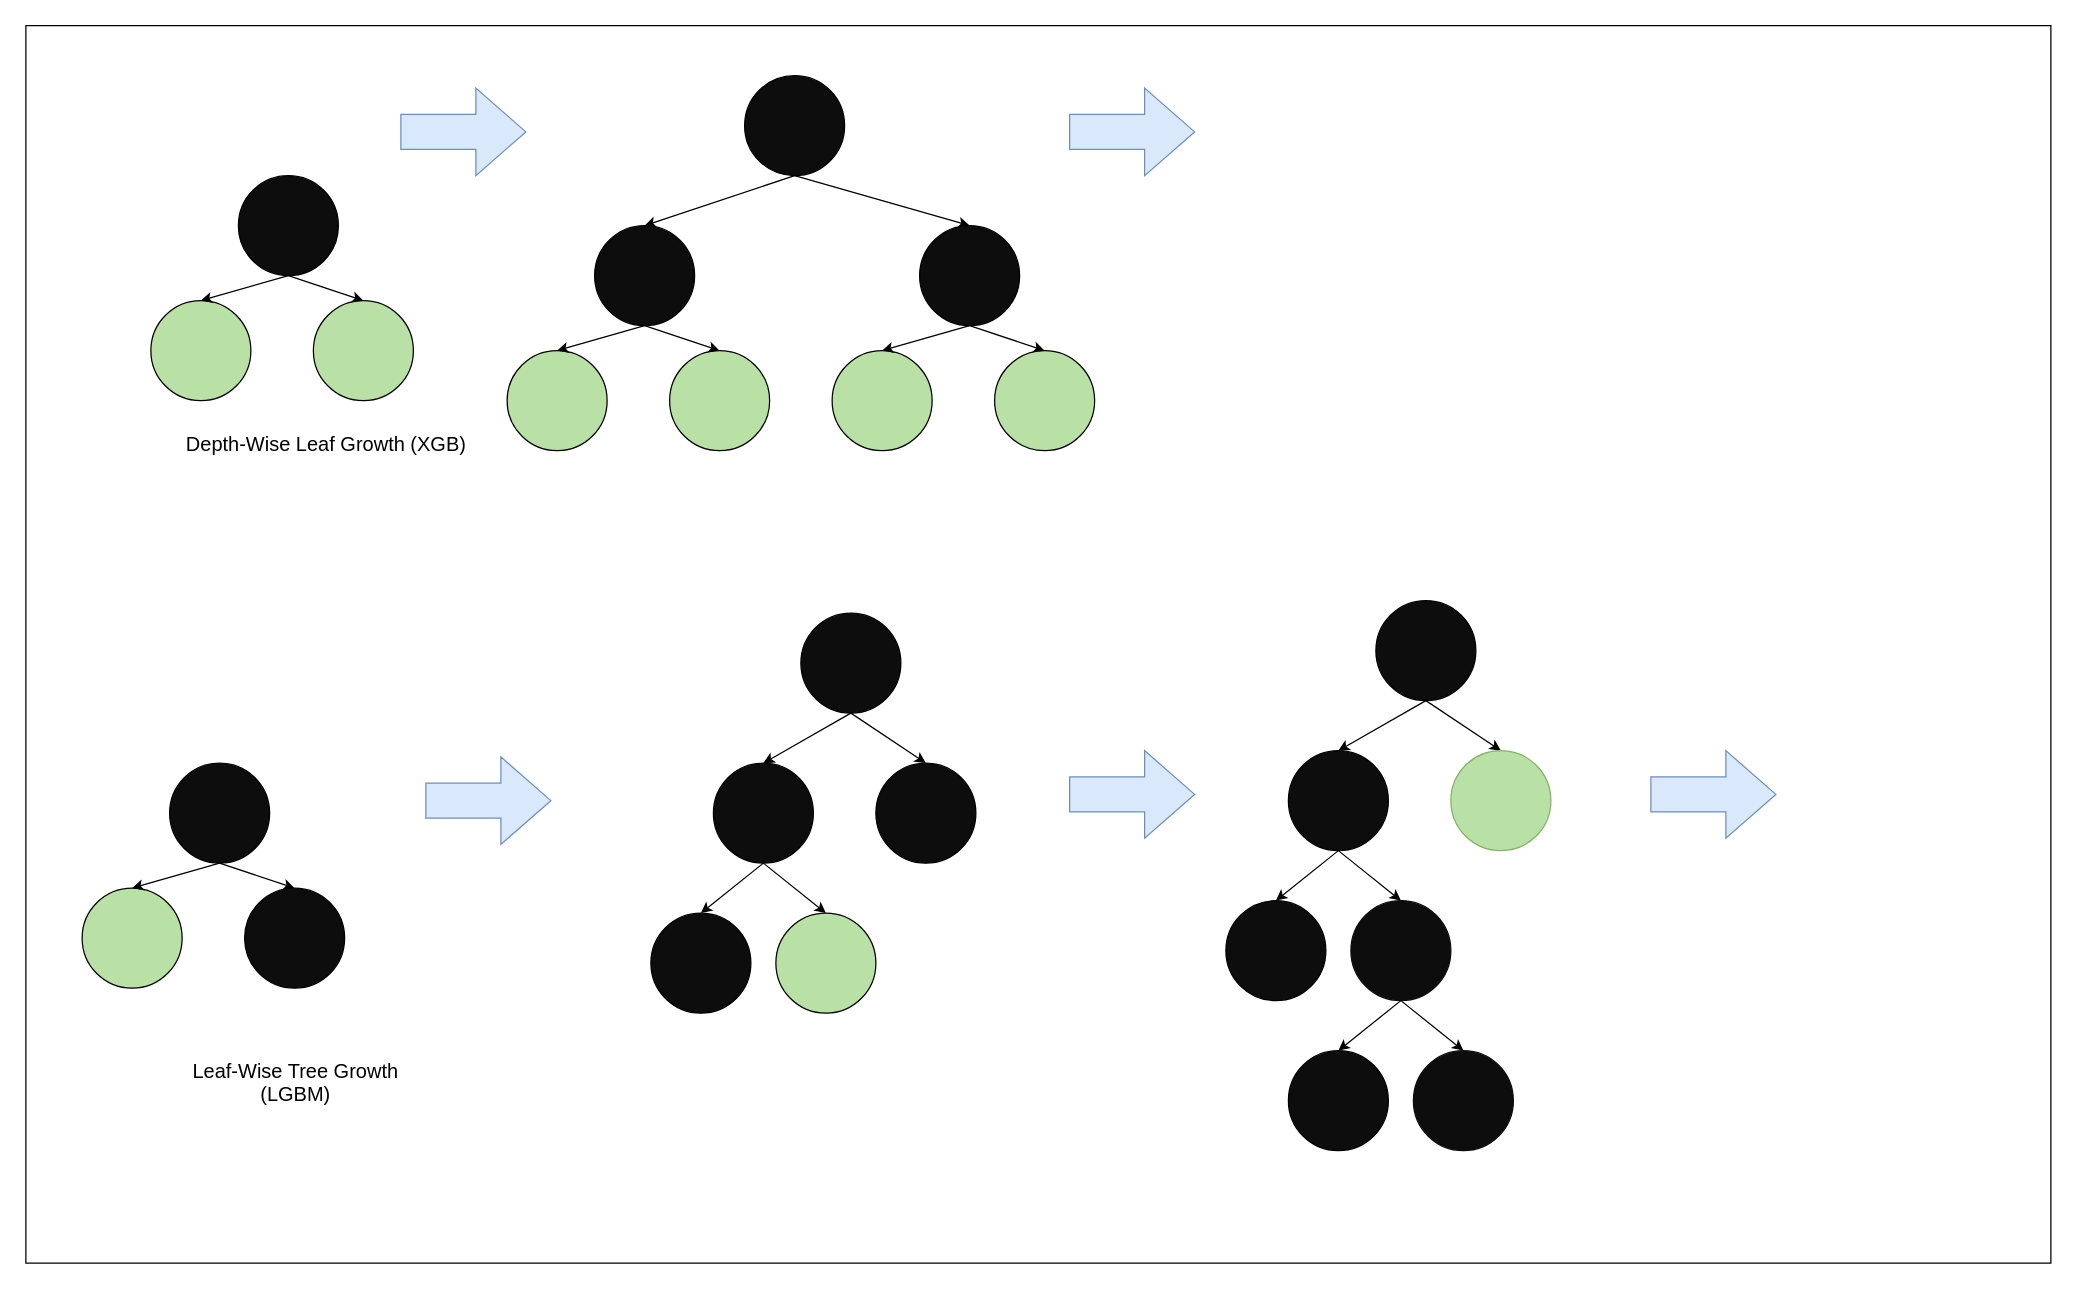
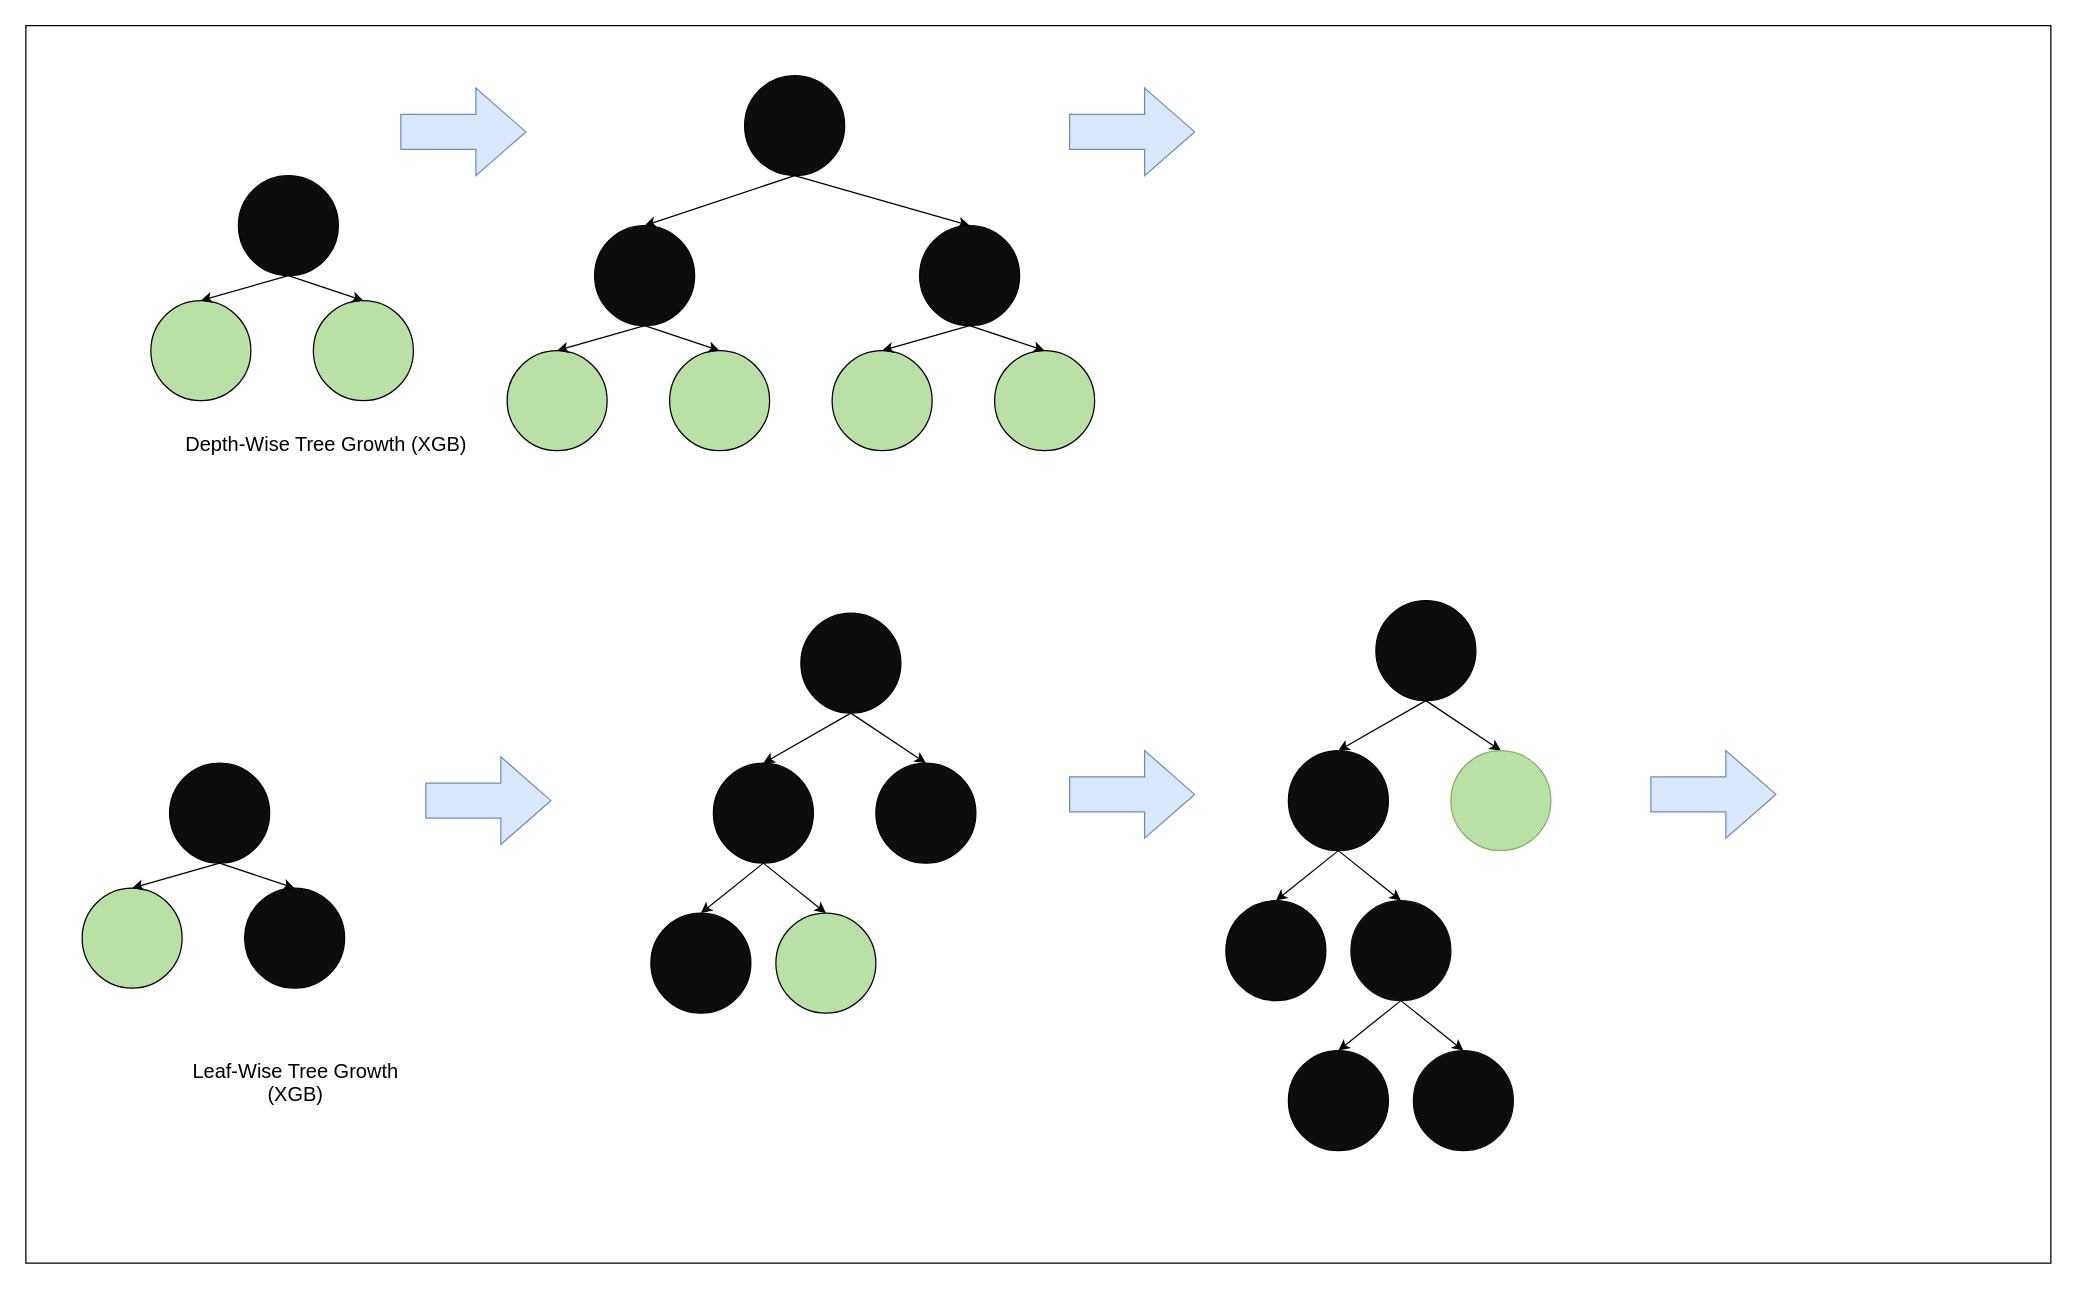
(326, 444) -> (326, 444)
(282, 1068) -> (277, 1068)
